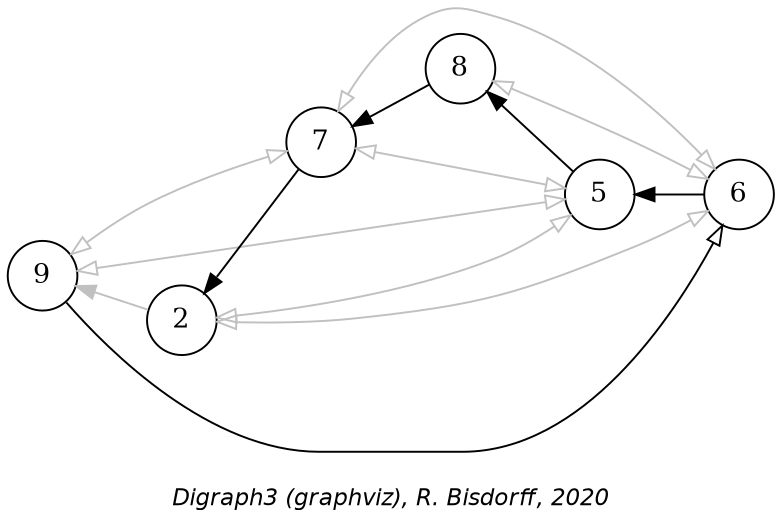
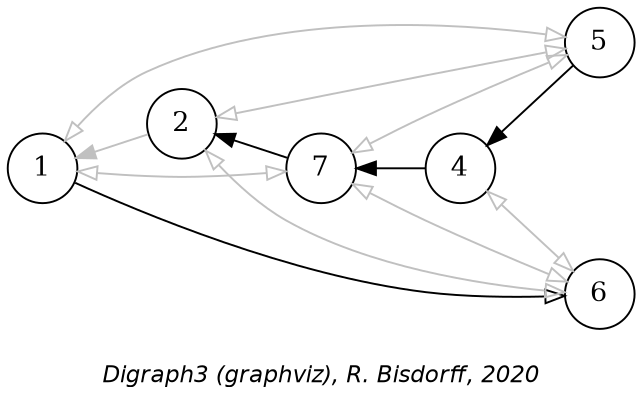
(460, 69) -> (460, 168)
(679, 194) -> none
(43, 276) -> (43, 168)
